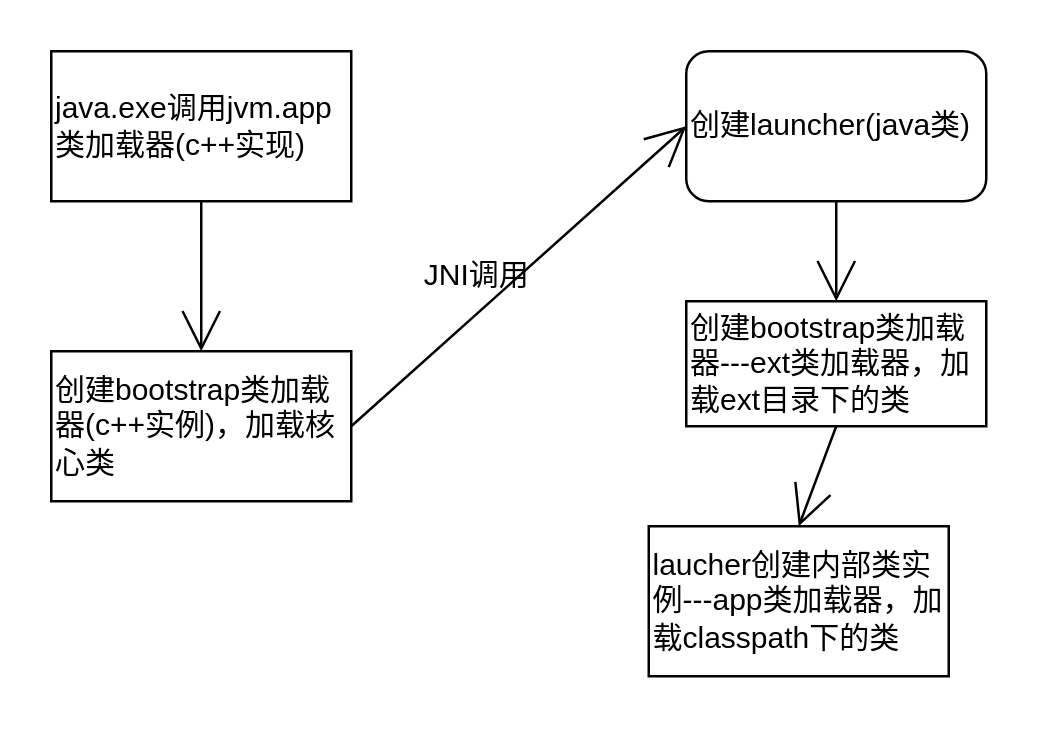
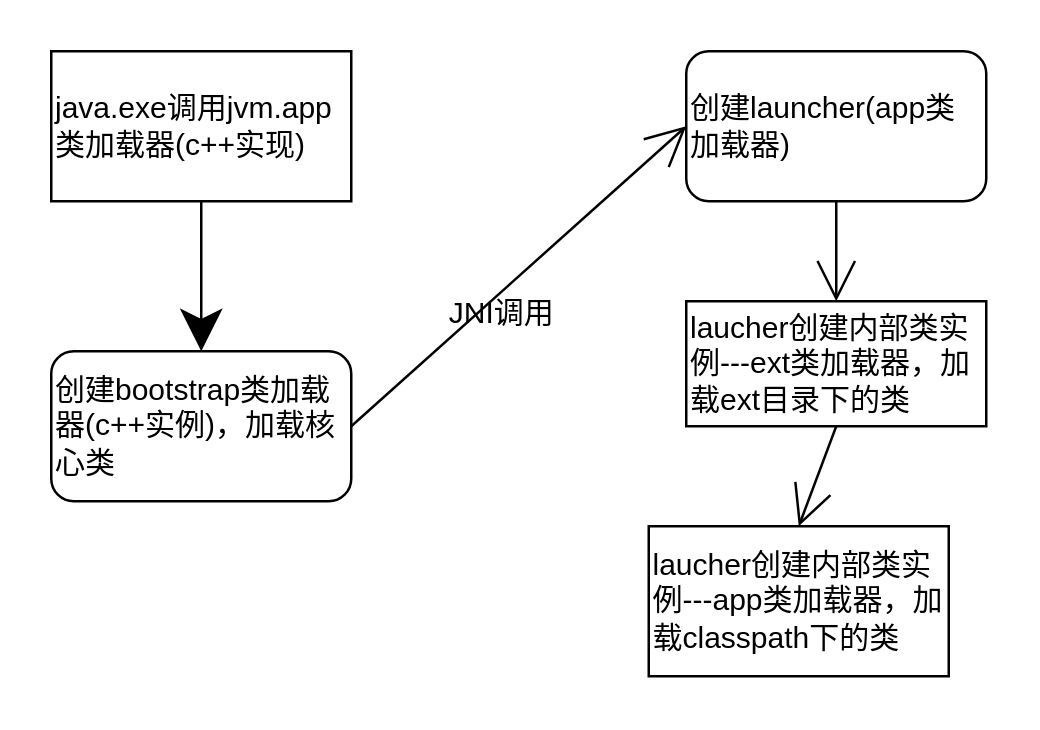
(839, 126) -> (839, 126)
(476, 276) -> (501, 314)
(201, 329) -> (201, 318)
(839, 364) -> (839, 364)
(201, 426) -> (201, 426)
